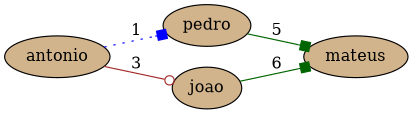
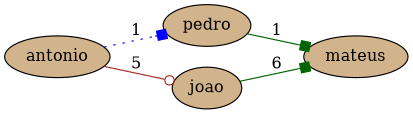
(277, 31) -> (277, 31)
(137, 64) -> (137, 64)
